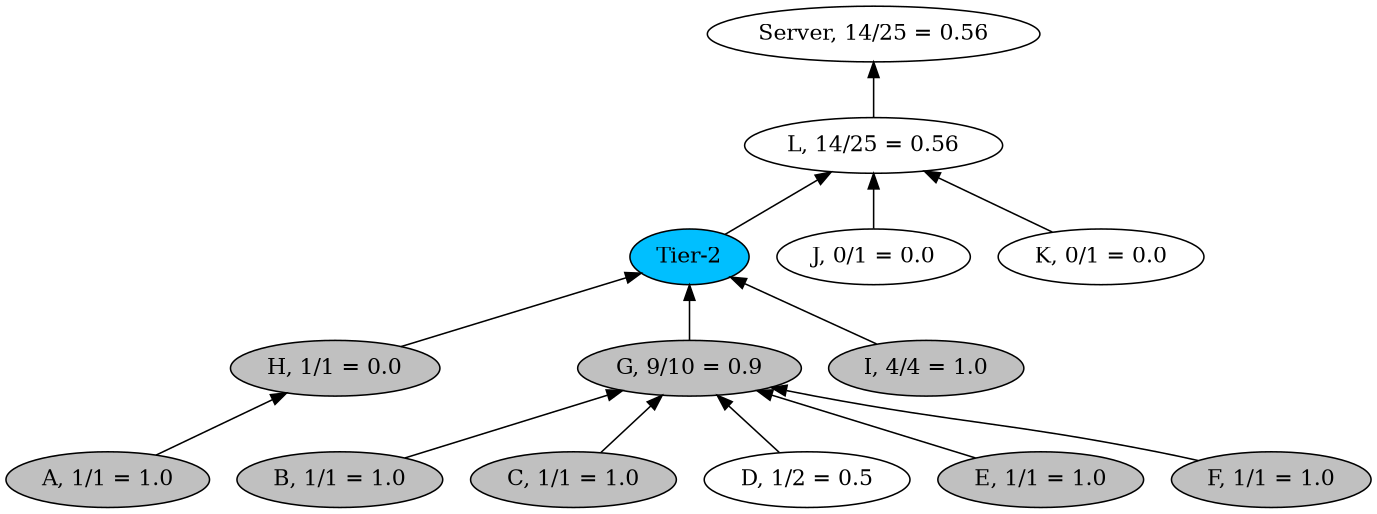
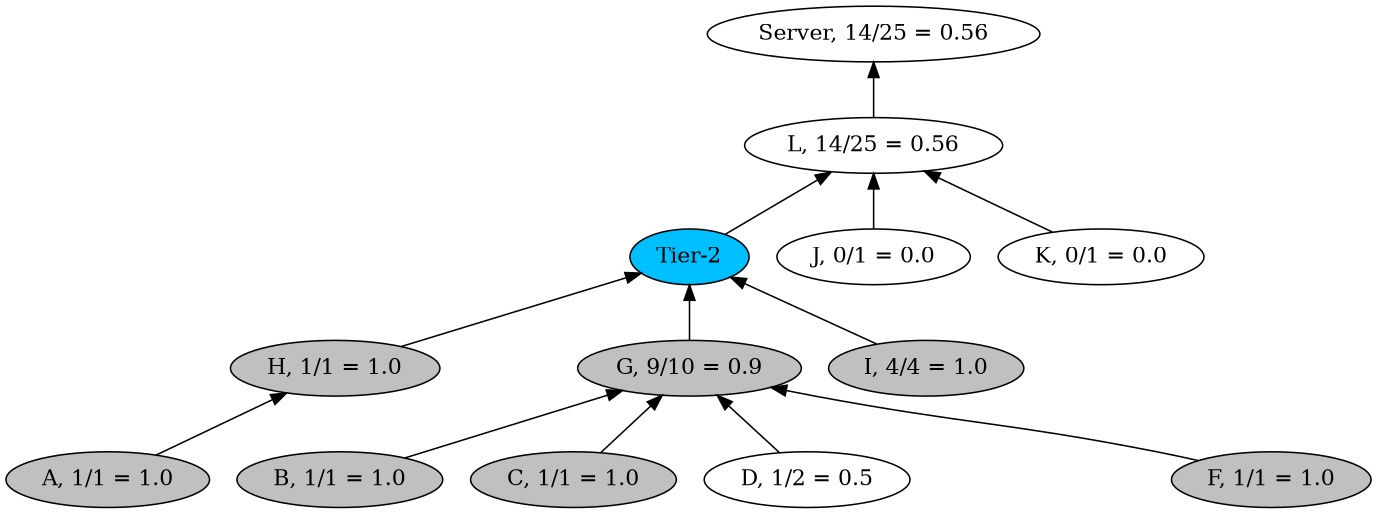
(335, 368) -> (335, 368)
(1041, 480) -> none
